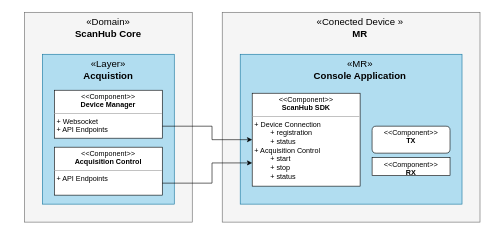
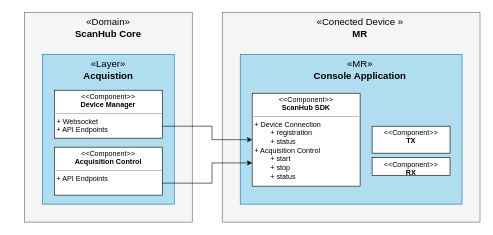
(411, 140) -> (411, 140)
